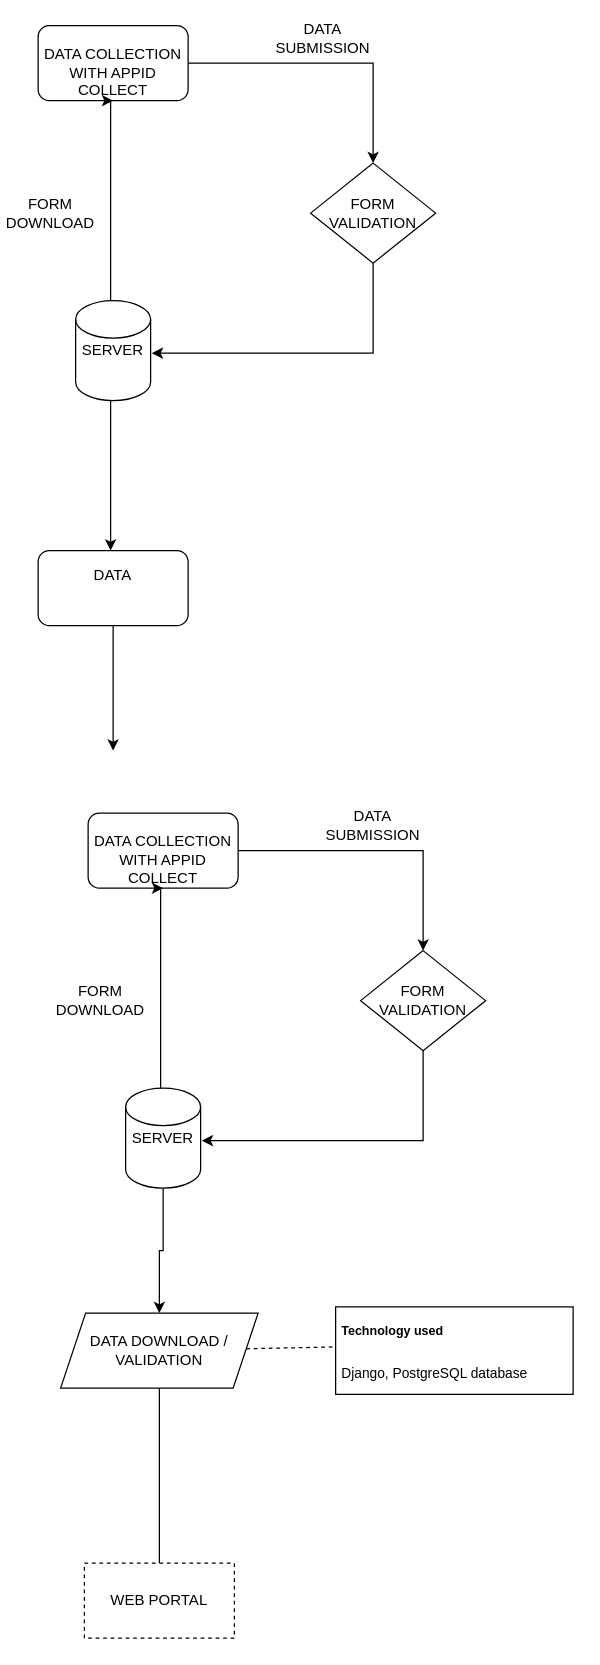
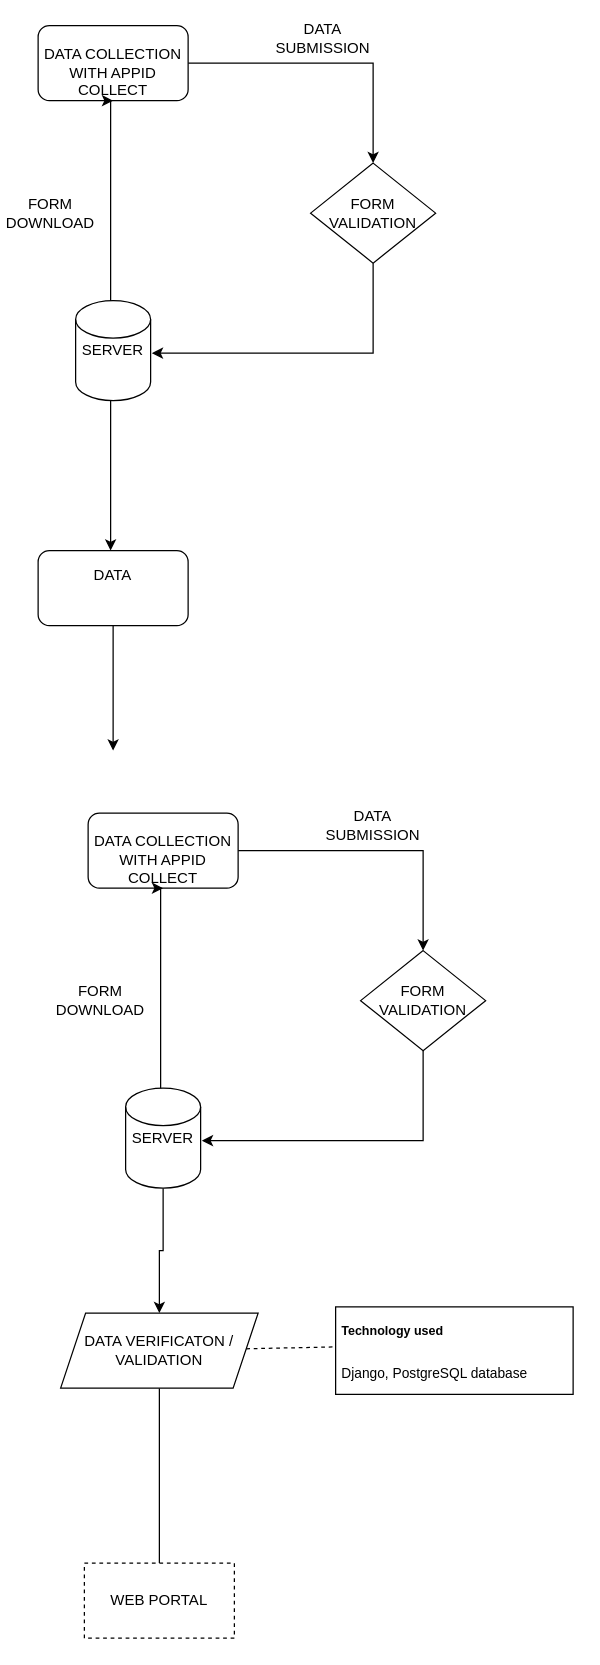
(159, 1351) -> (159, 1351)
